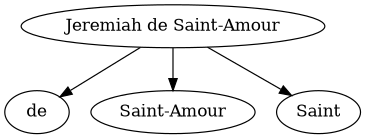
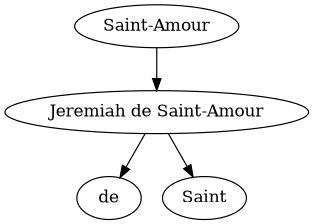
(173, 63) -> (157, 63)
